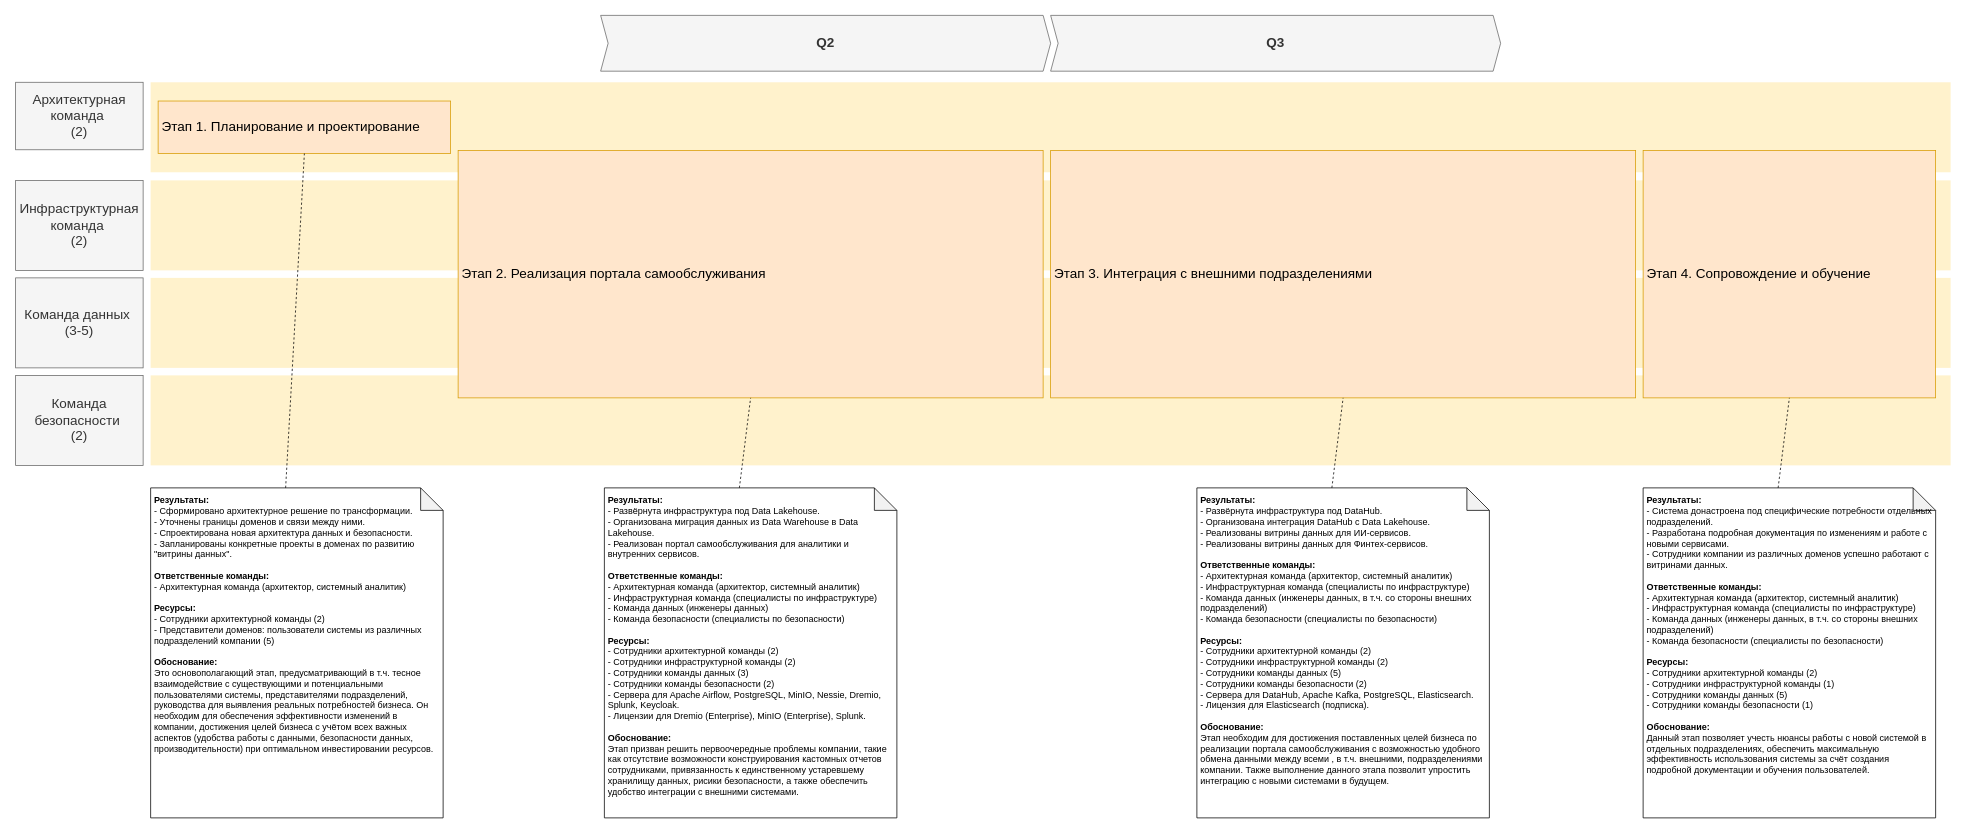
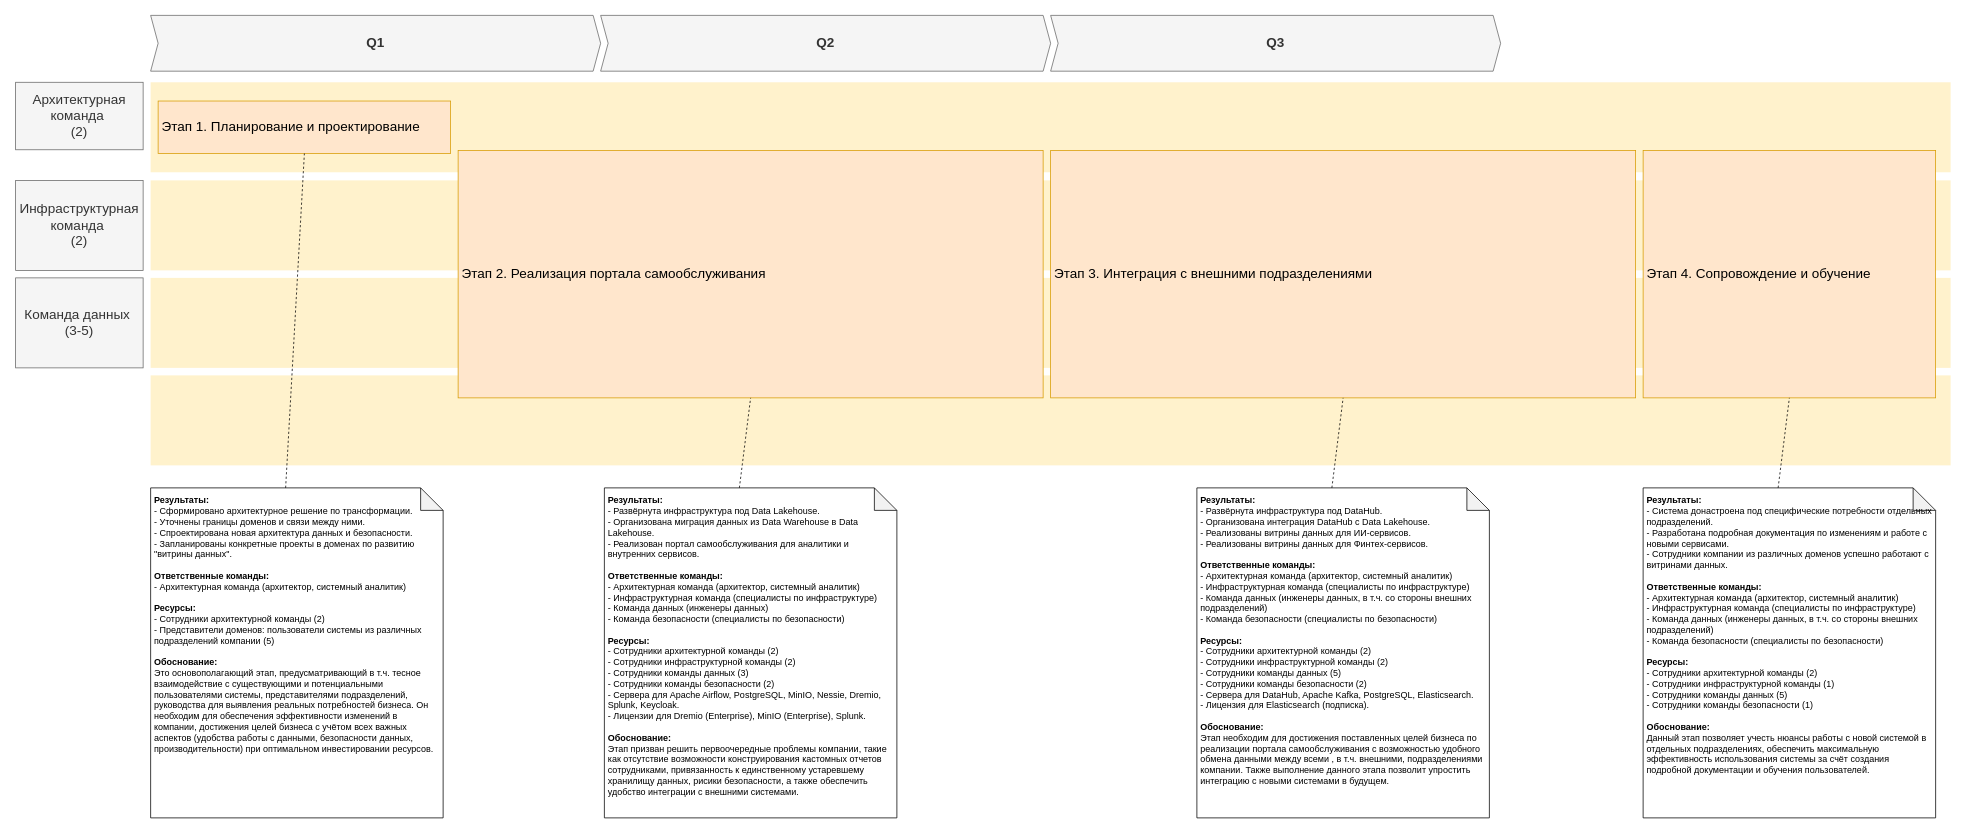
none -> (375, 43)
(79, 420) -> none
